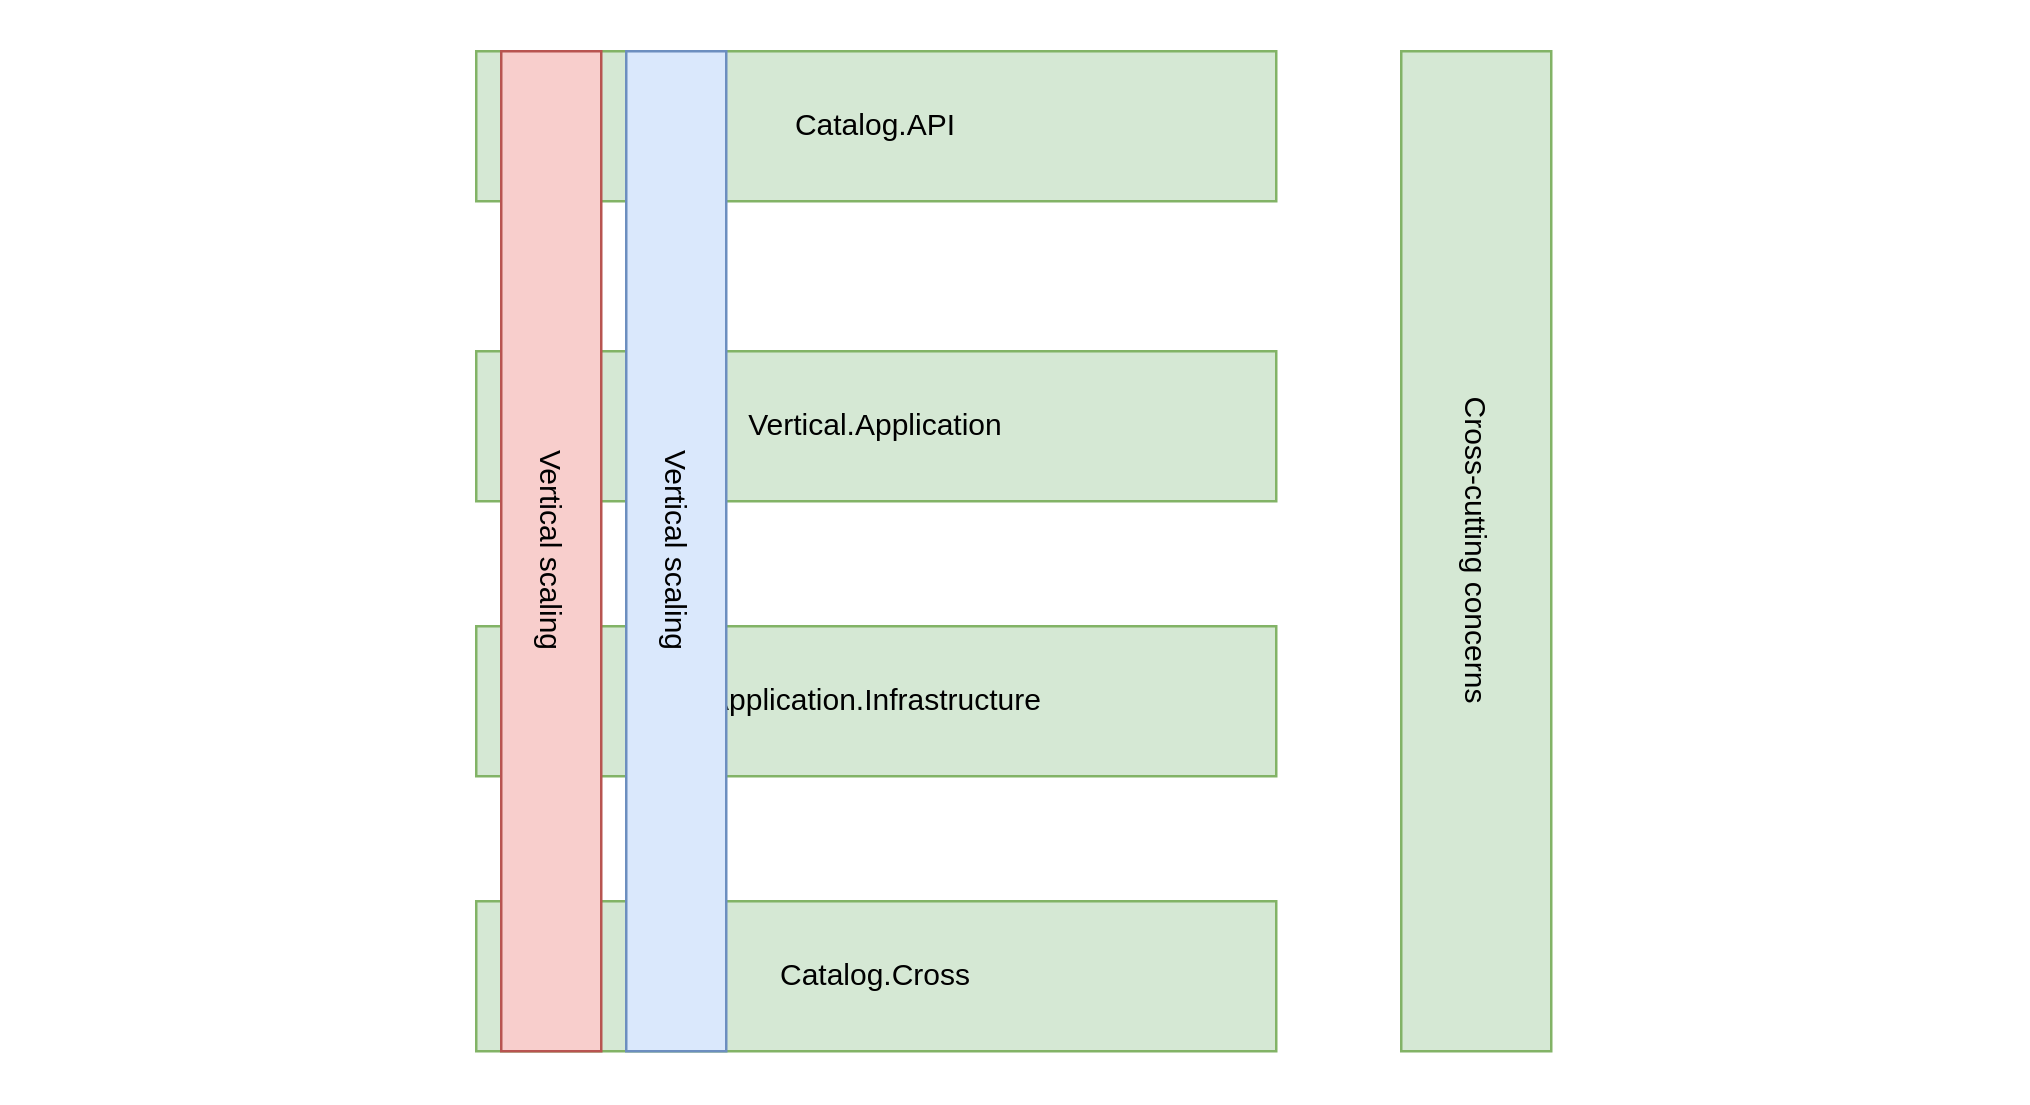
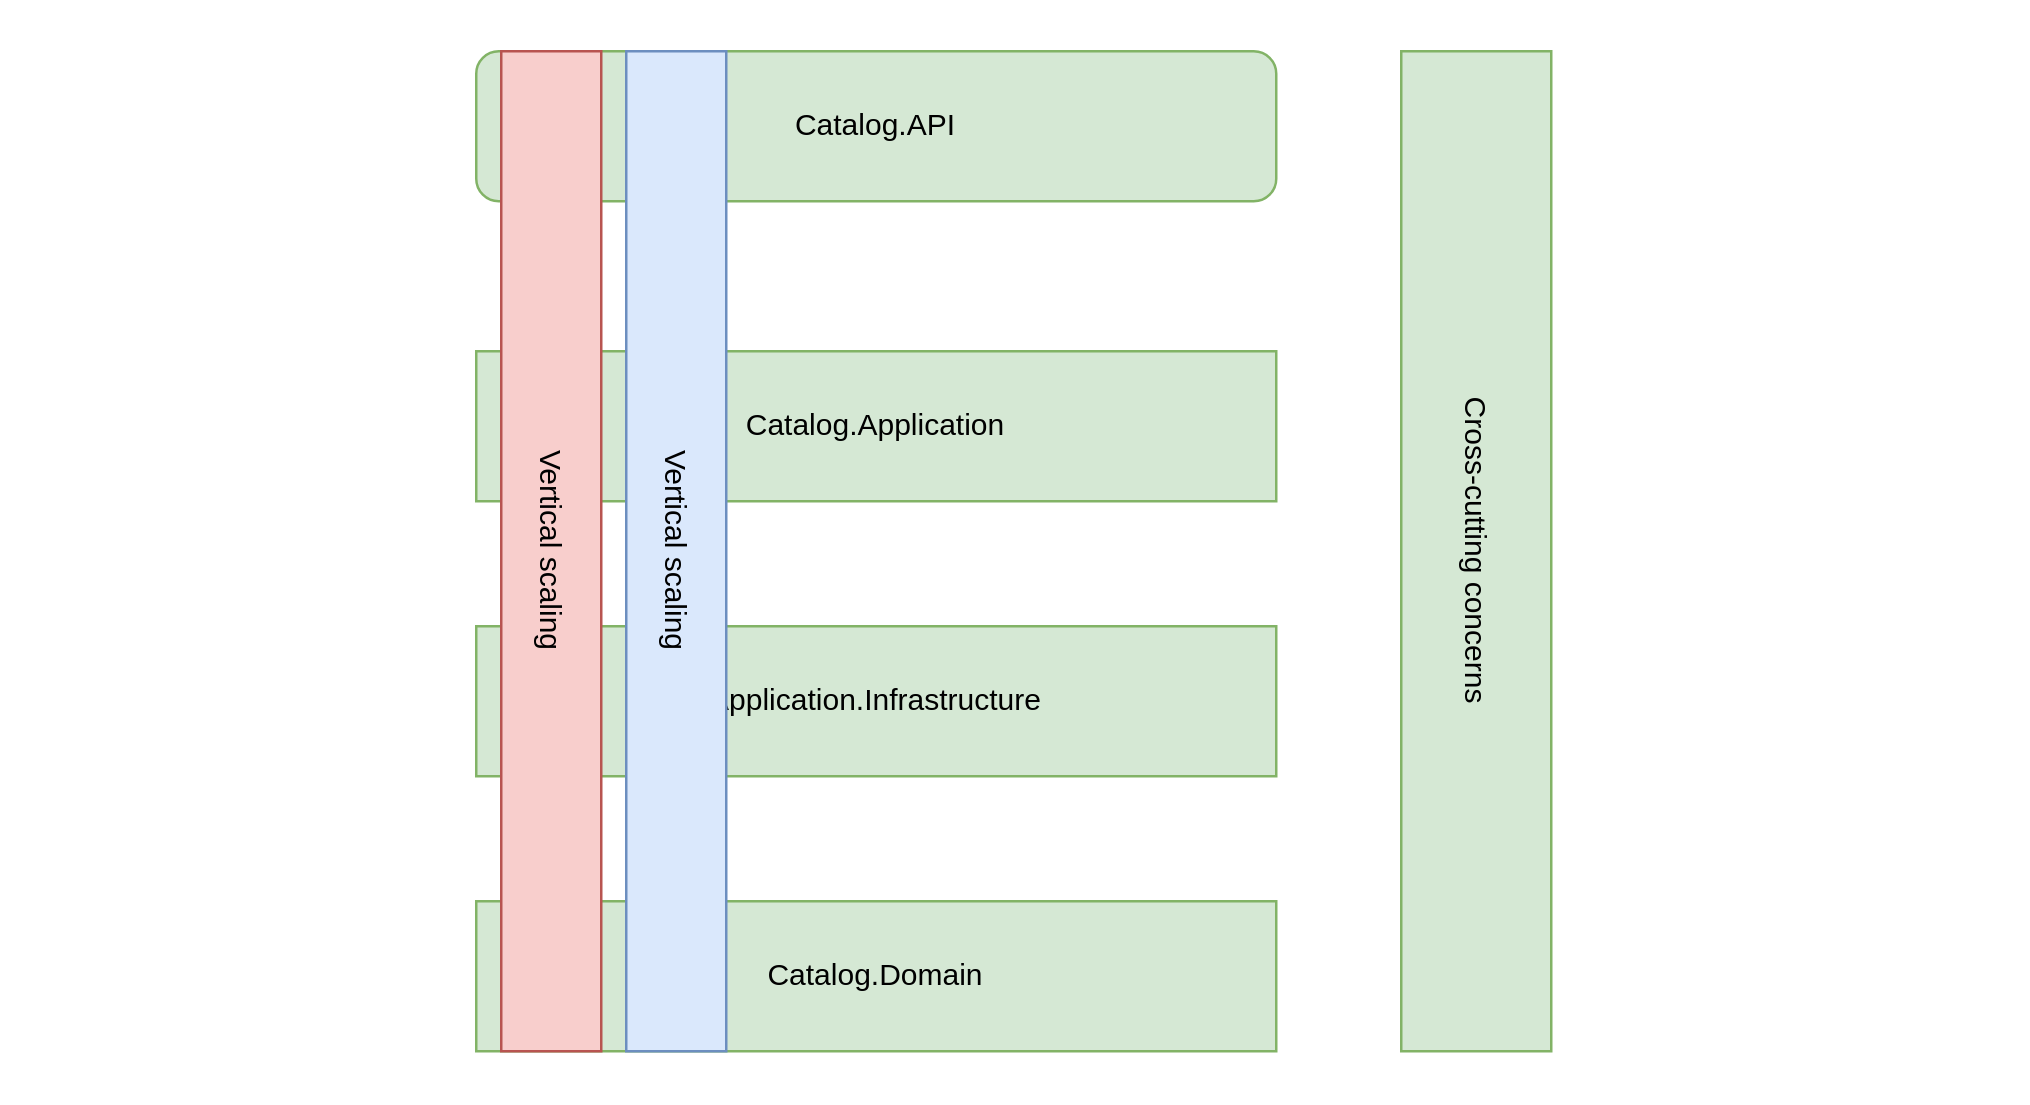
(876, 126) -> (876, 126)
(876, 426) -> (876, 426)
(876, 976) -> (876, 976)
